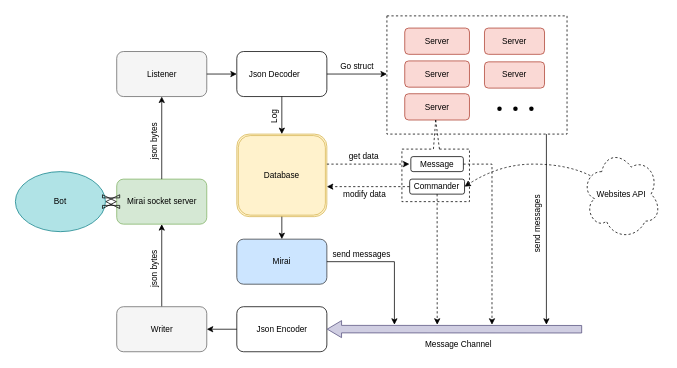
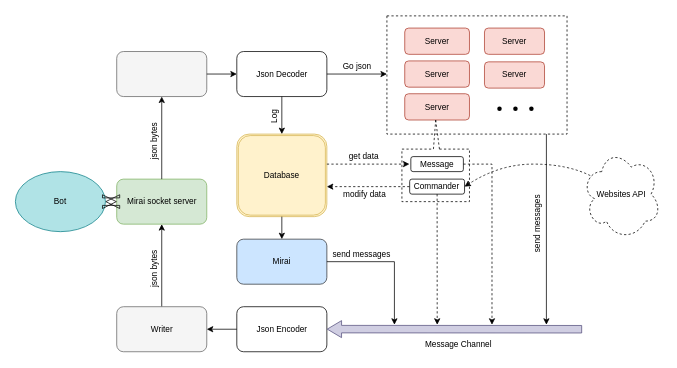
(357, 66) -> (357, 66)
(162, 74) -> none
(274, 74) -> (282, 74)
